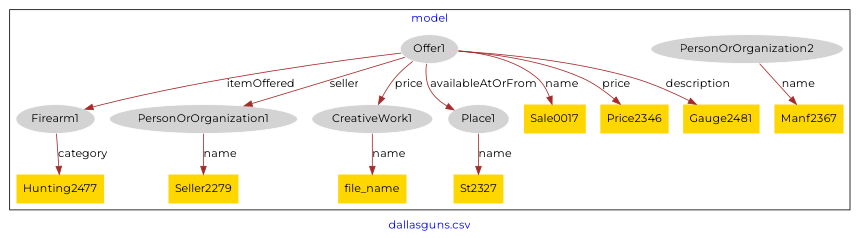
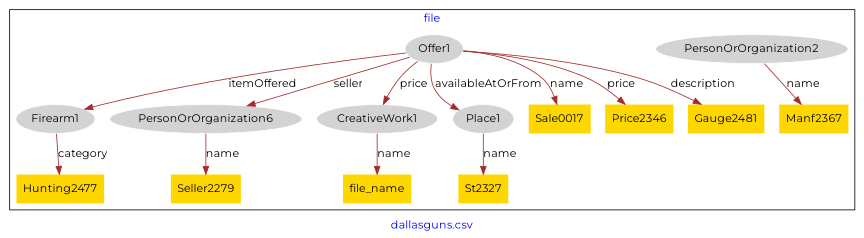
(430, 19) -> (432, 19)
(203, 119) -> (206, 119)
